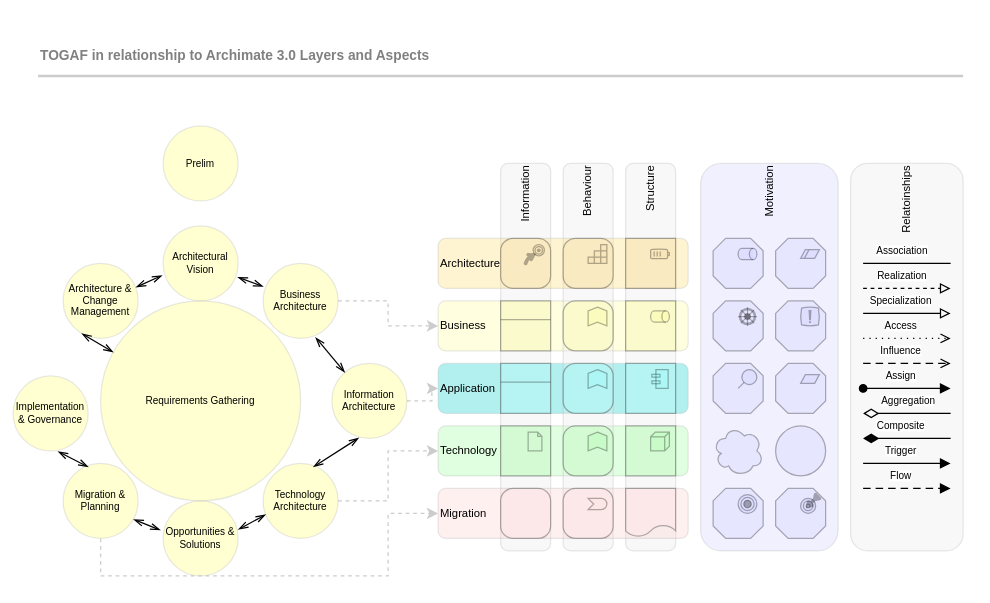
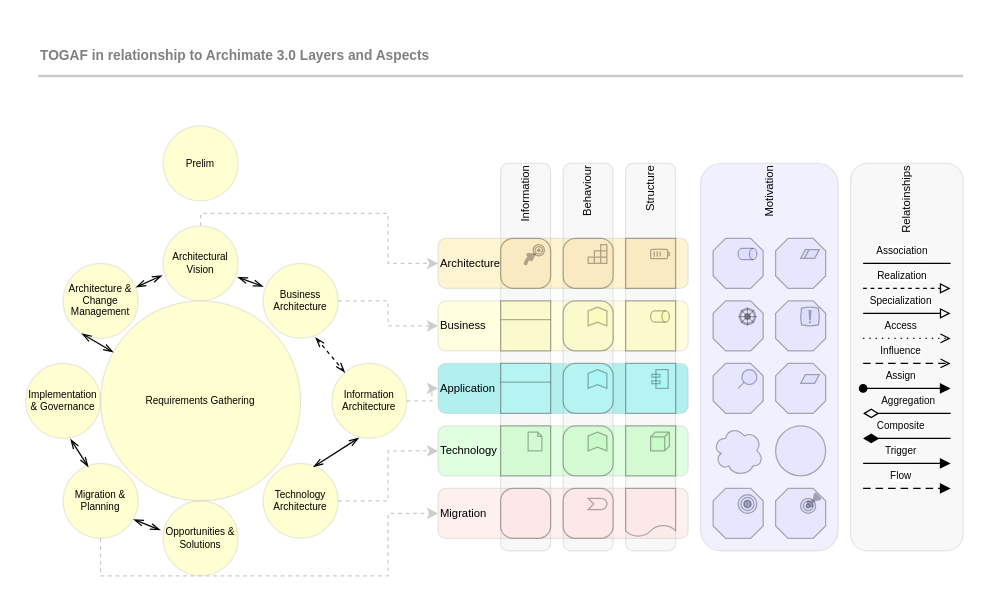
none -> (334, 213)
(330, 355) -> (330, 355)
(51, 413) -> (63, 401)
(252, 522) -> none
